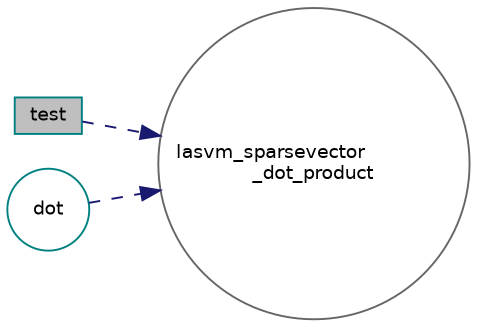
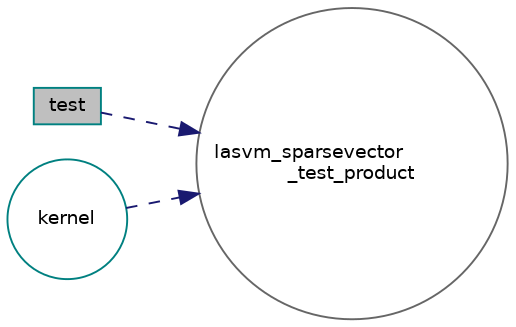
(314, 164) -> (352, 164)
(48, 210) -> (67, 219)
